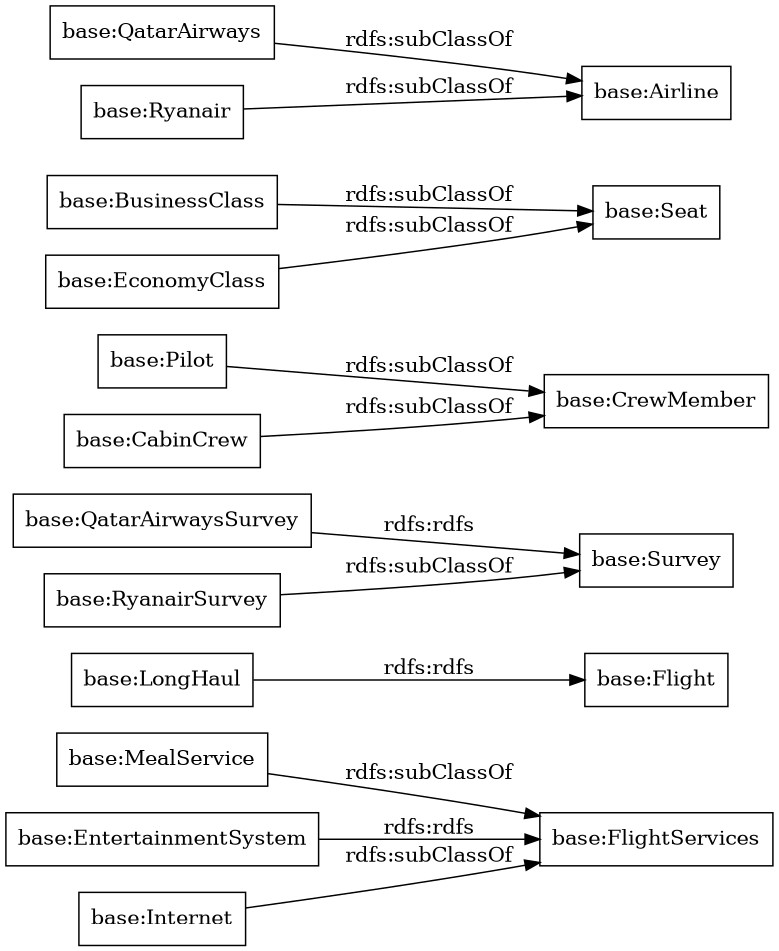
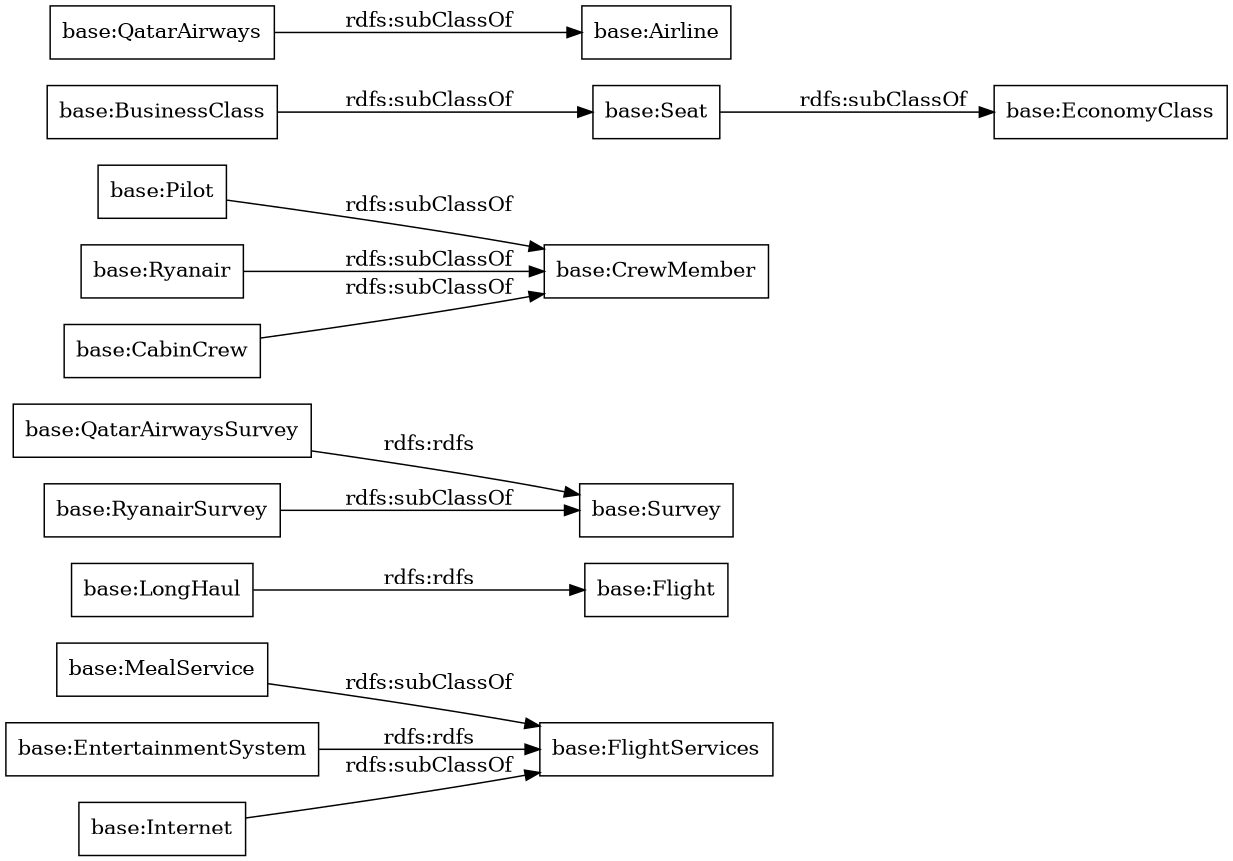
(405, 103) -> (386, 271)
(428, 250) -> (850, 112)
